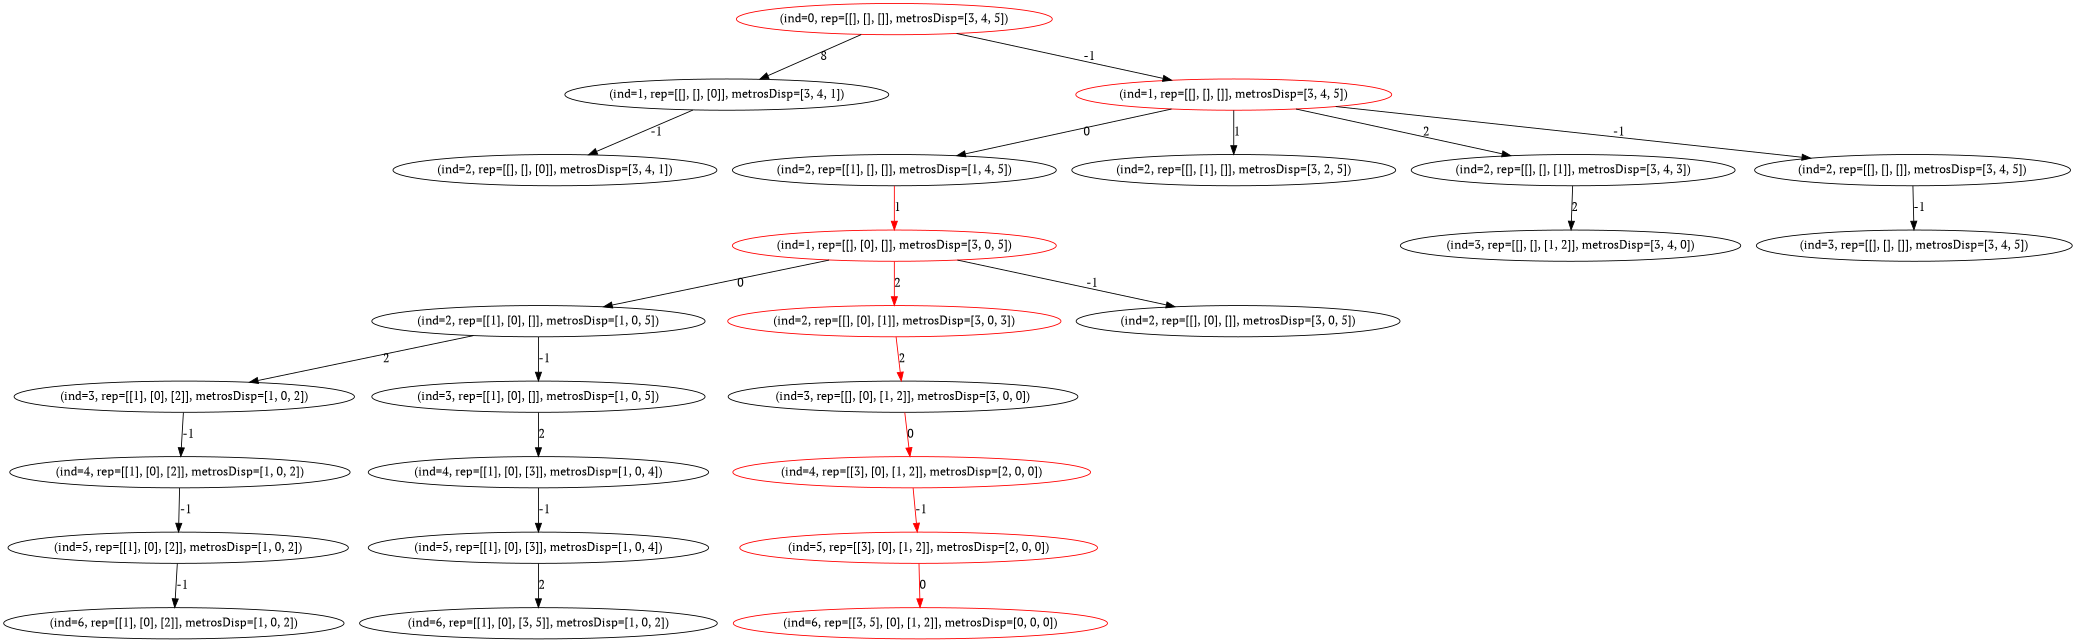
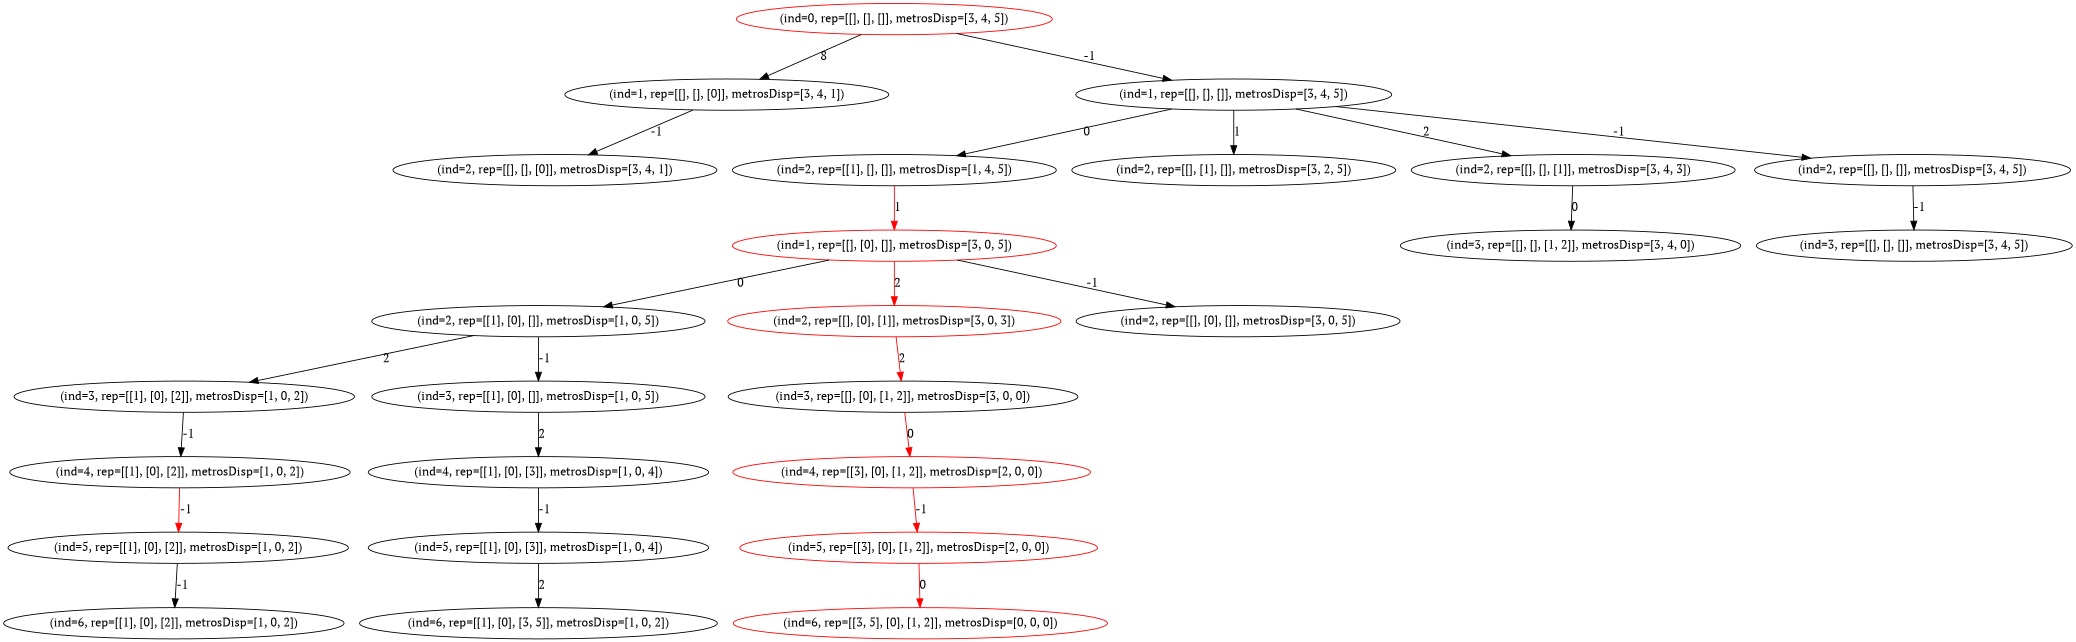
(1234, 95) -> (1234, 95)
(1575, 208) -> (1575, 208)
(179, 506) -> (179, 506)
